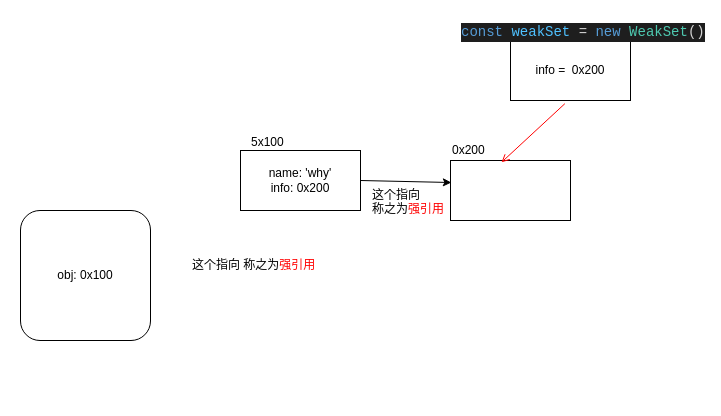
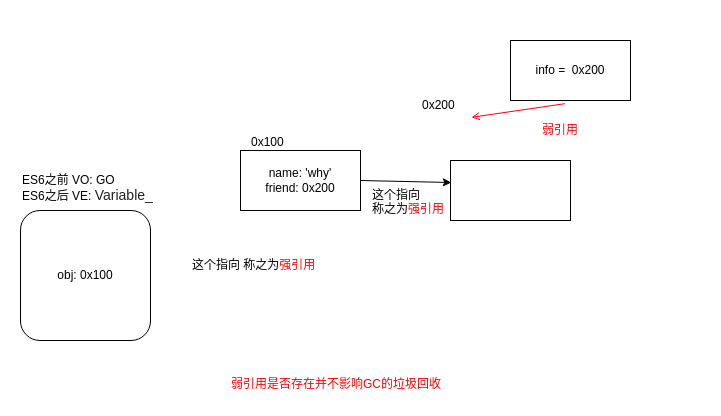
(580, 31) -> none
none -> (566, 131)
(268, 143) -> (268, 143)
(476, 151) -> (446, 106)
(301, 181) -> (301, 181)
none -> (96, 186)
none -> (345, 385)
